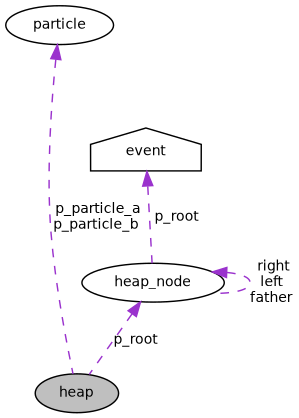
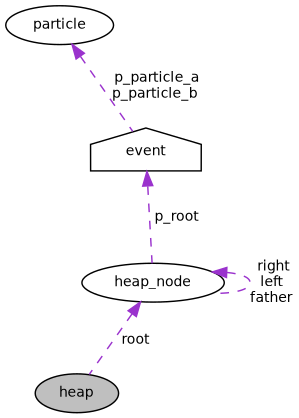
(50, 217) -> (107, 94)
(134, 340) -> (134, 340)
